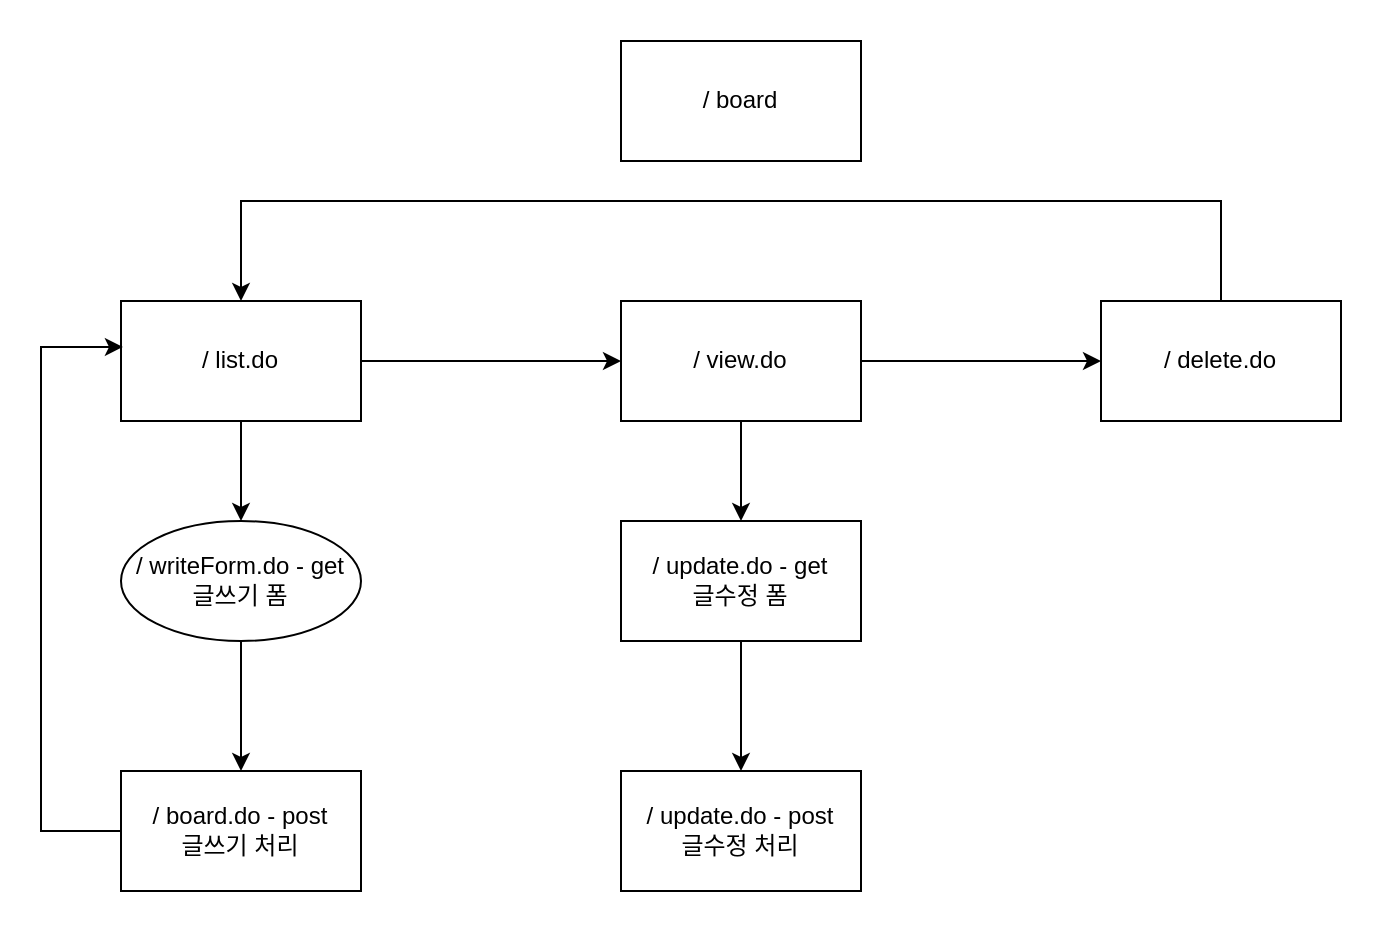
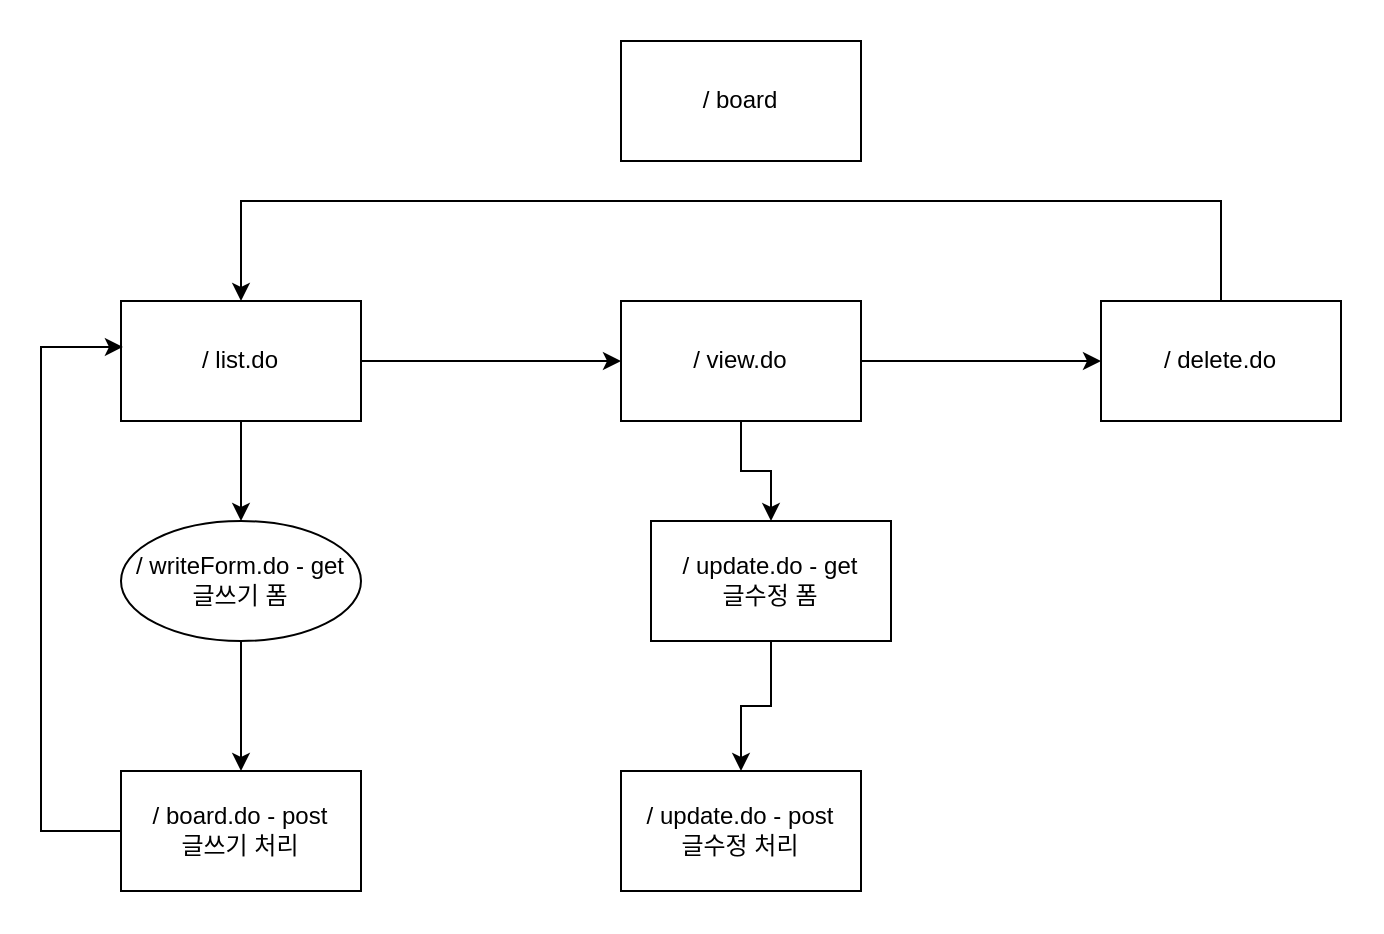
(741, 581) -> (771, 581)
